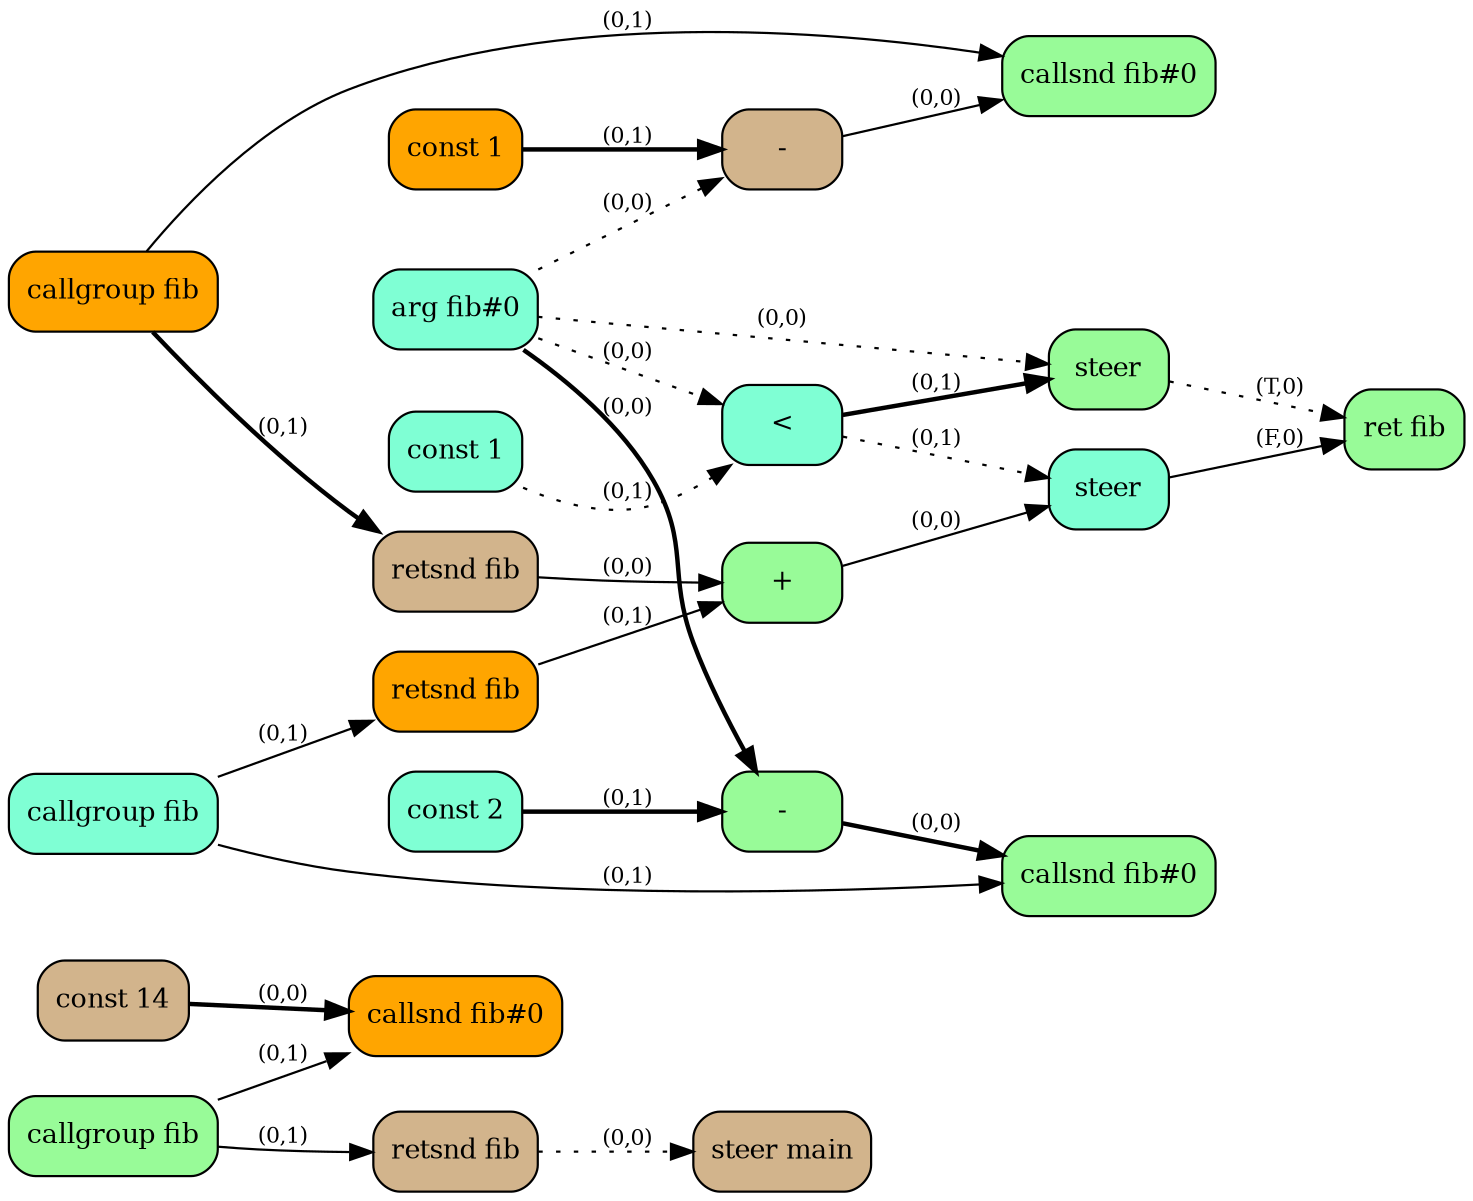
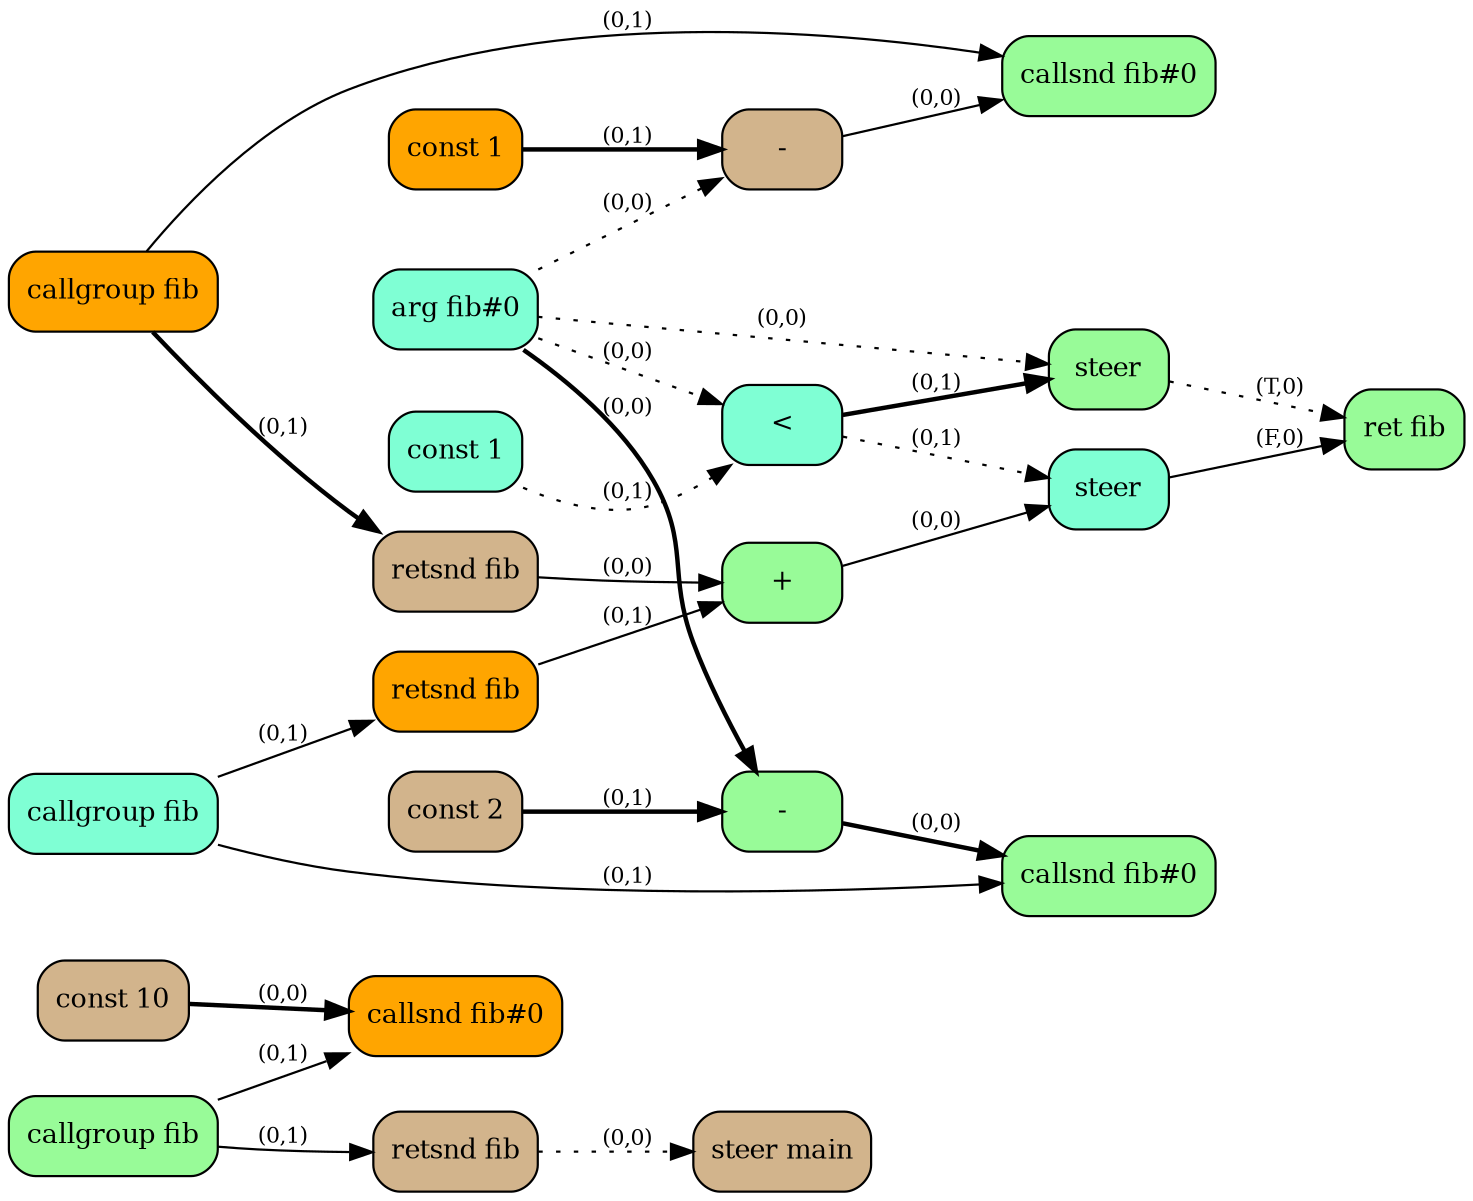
(456, 812) -> (456, 812)
(113, 1001) -> (113, 1001)
